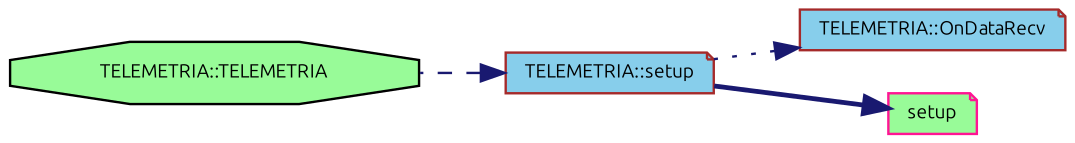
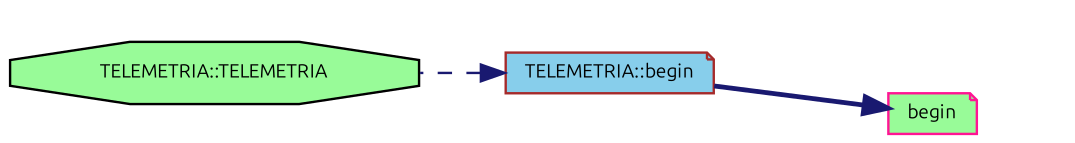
(933, 30) -> none
(610, 73) -> (610, 73)
(933, 114) -> (933, 114)
